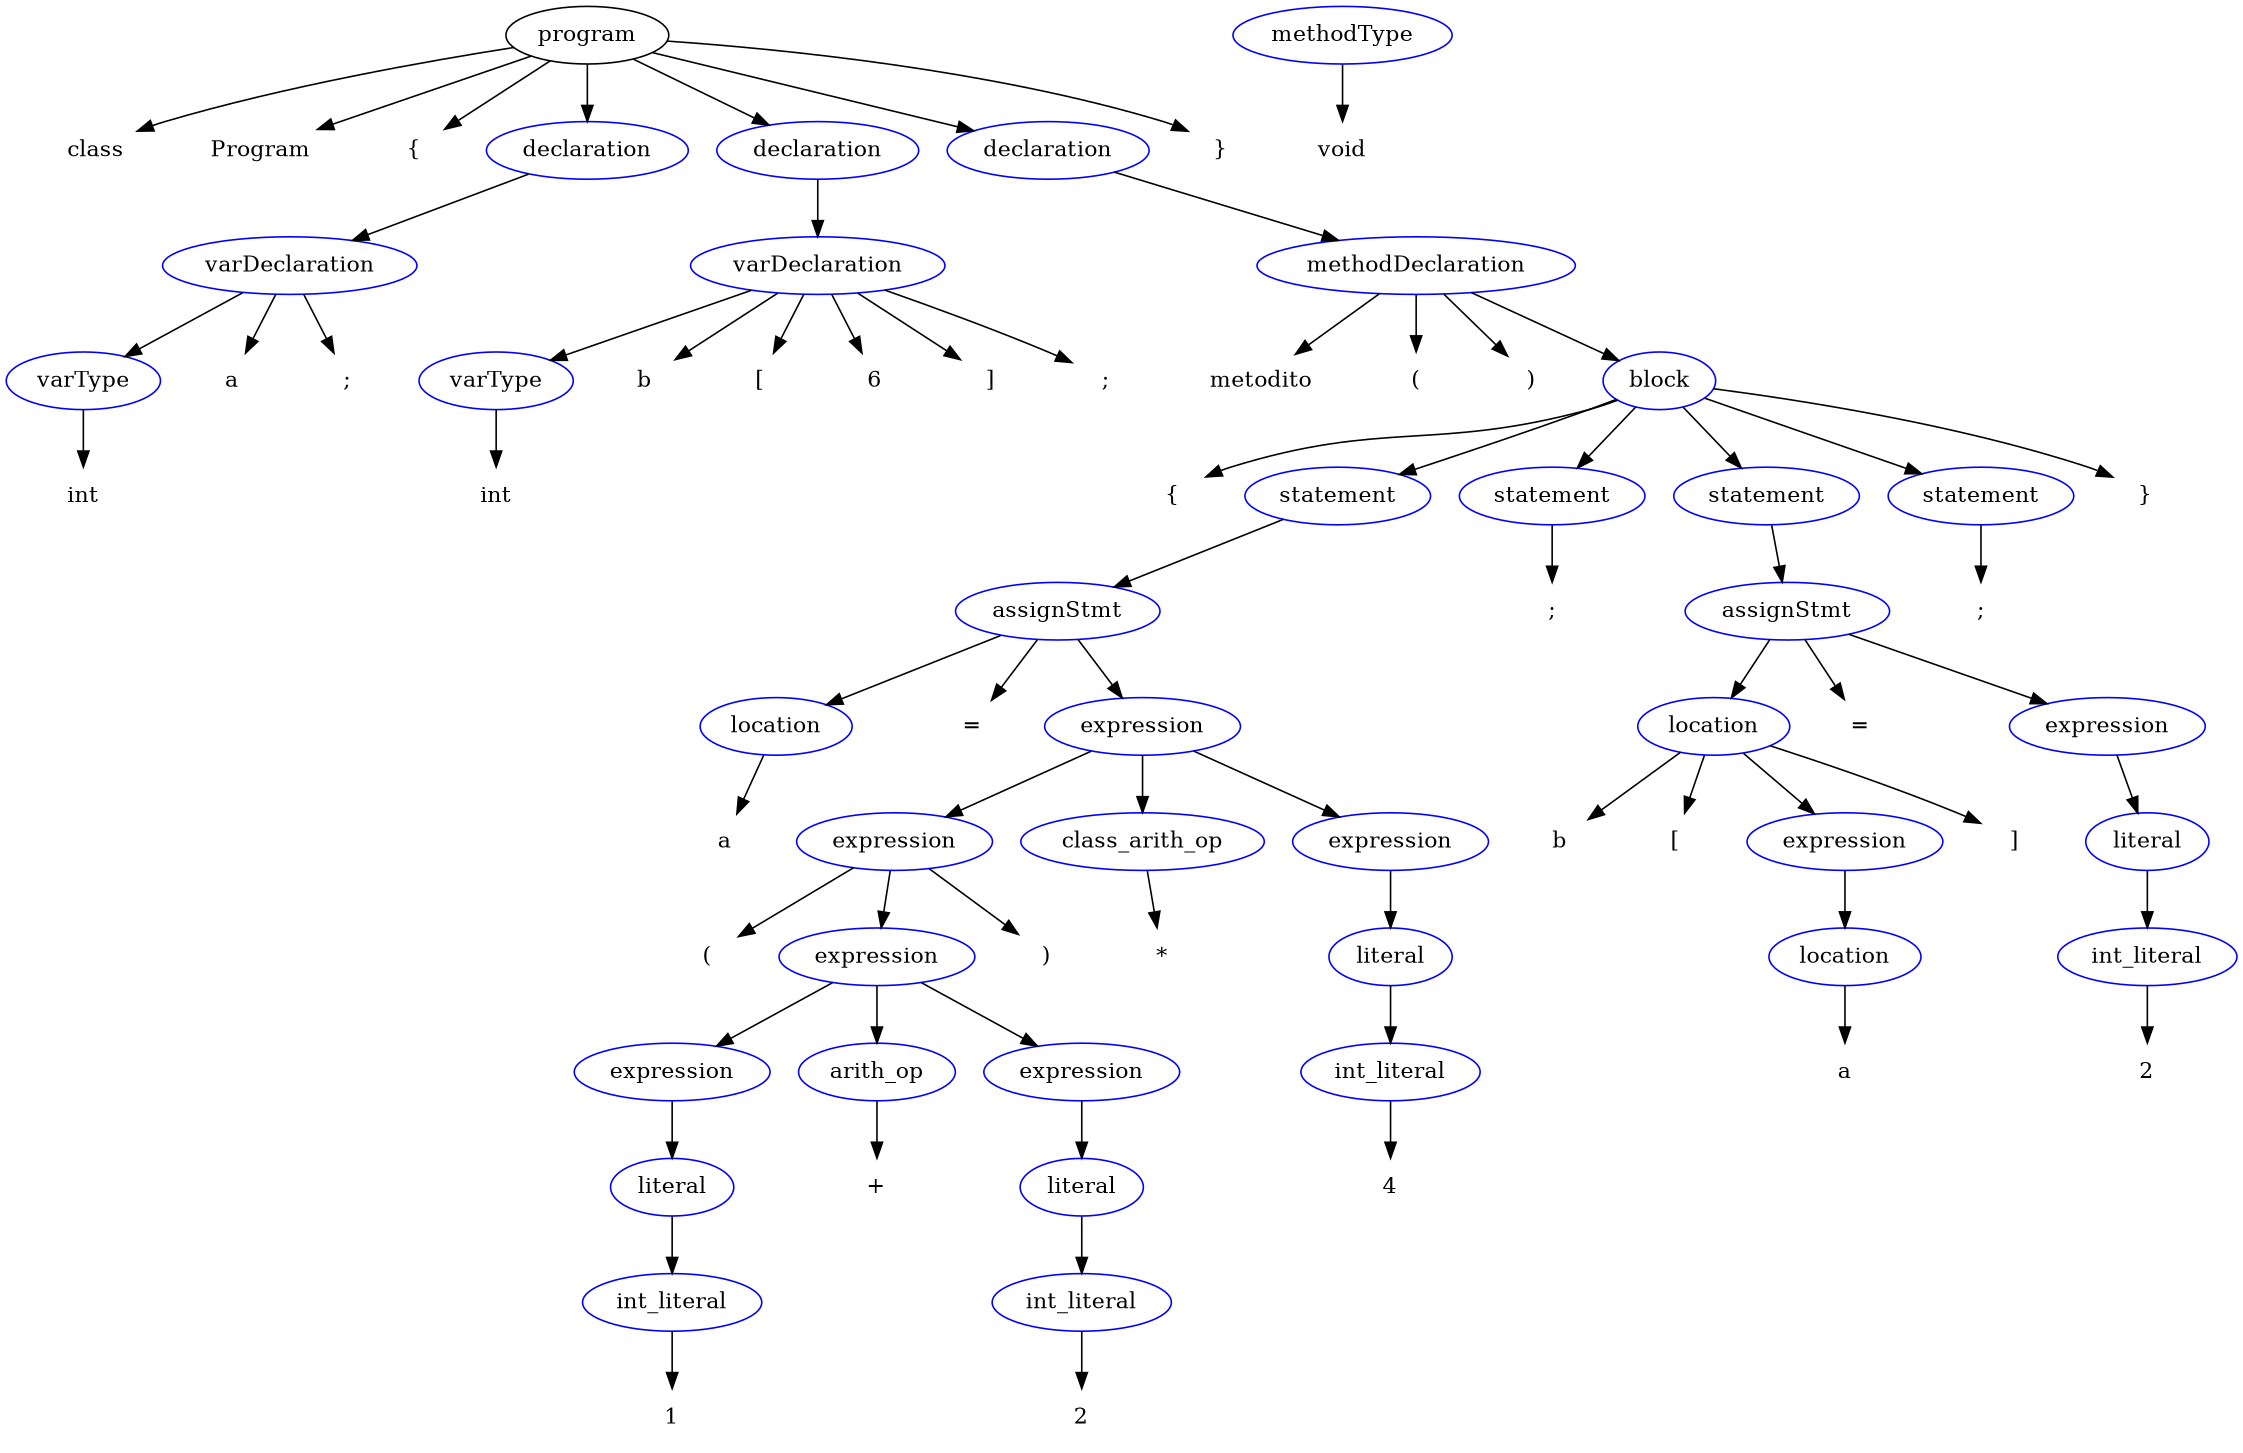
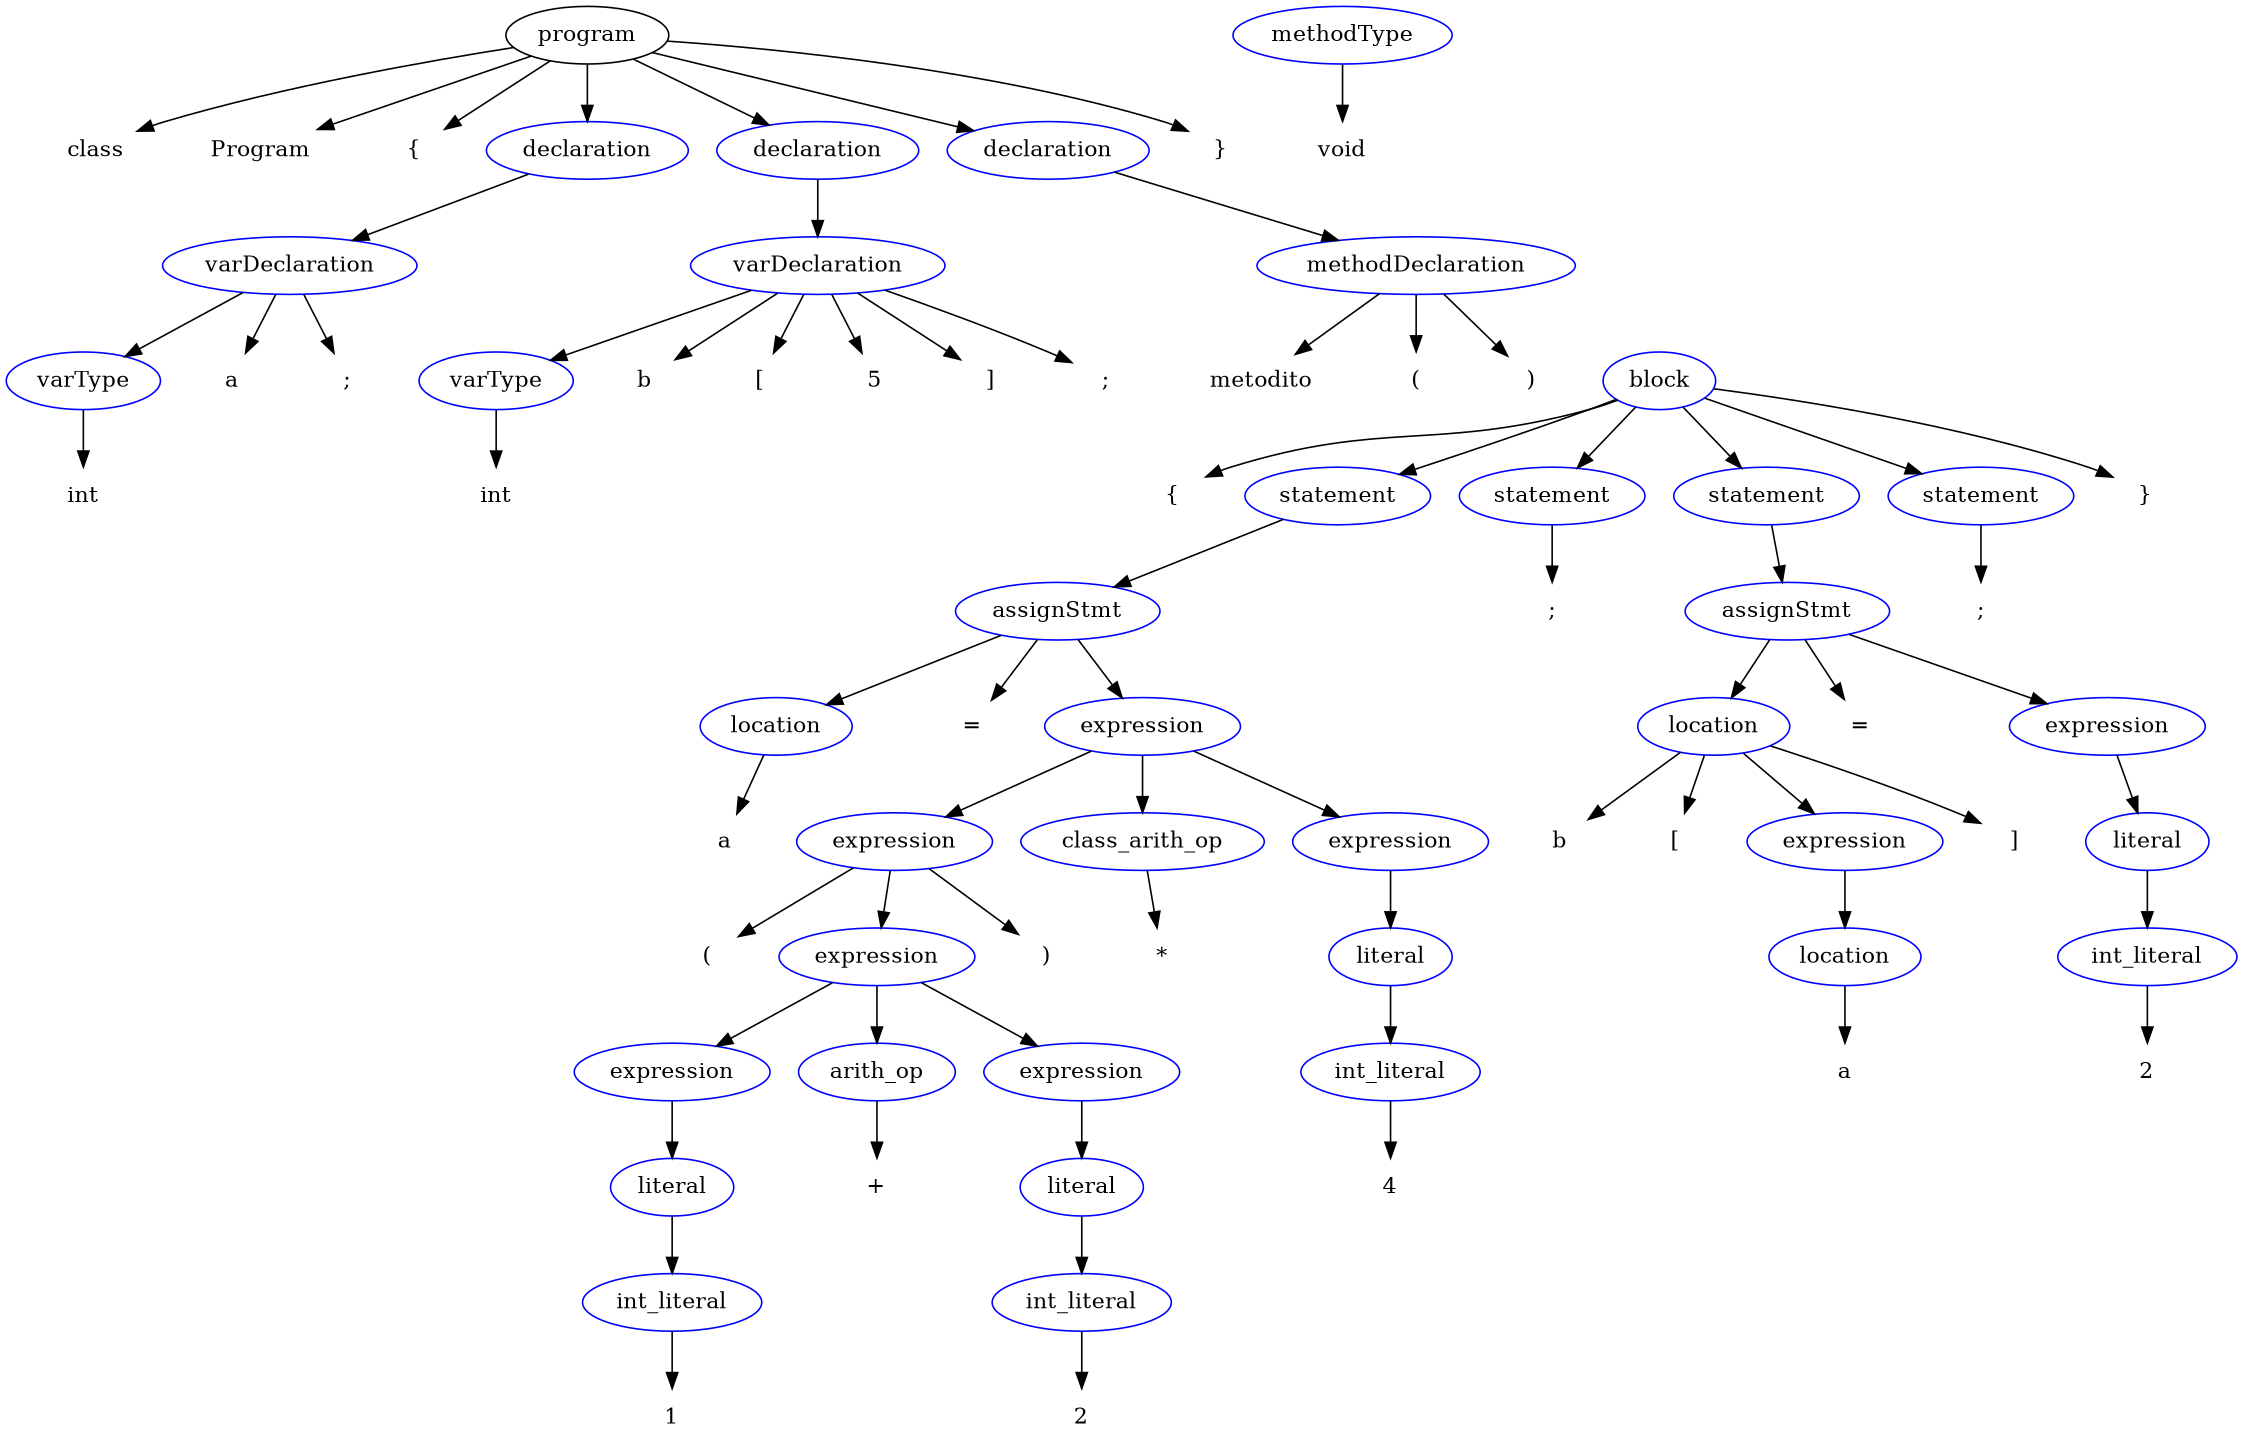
(1538, 323) -> none
(875, 381) -> (875, 381)
